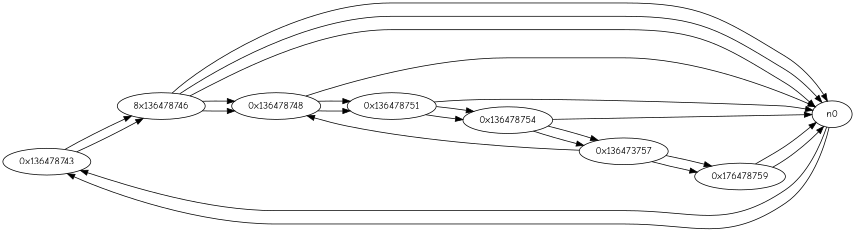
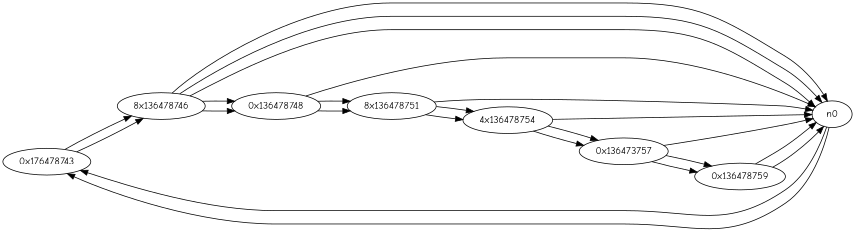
(392, 106) -> (392, 106)
(508, 120) -> (508, 120)
(446, 141) -> (735, 134)
(47, 162) -> (47, 162)
(740, 177) -> (740, 177)
